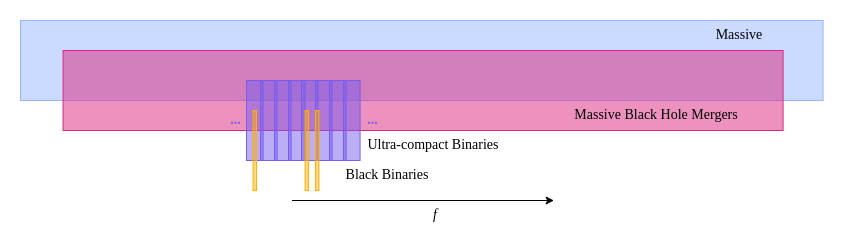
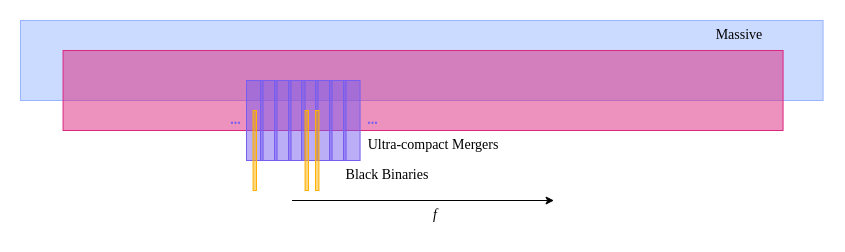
(657, 116) -> none
(434, 146) -> (434, 146)
